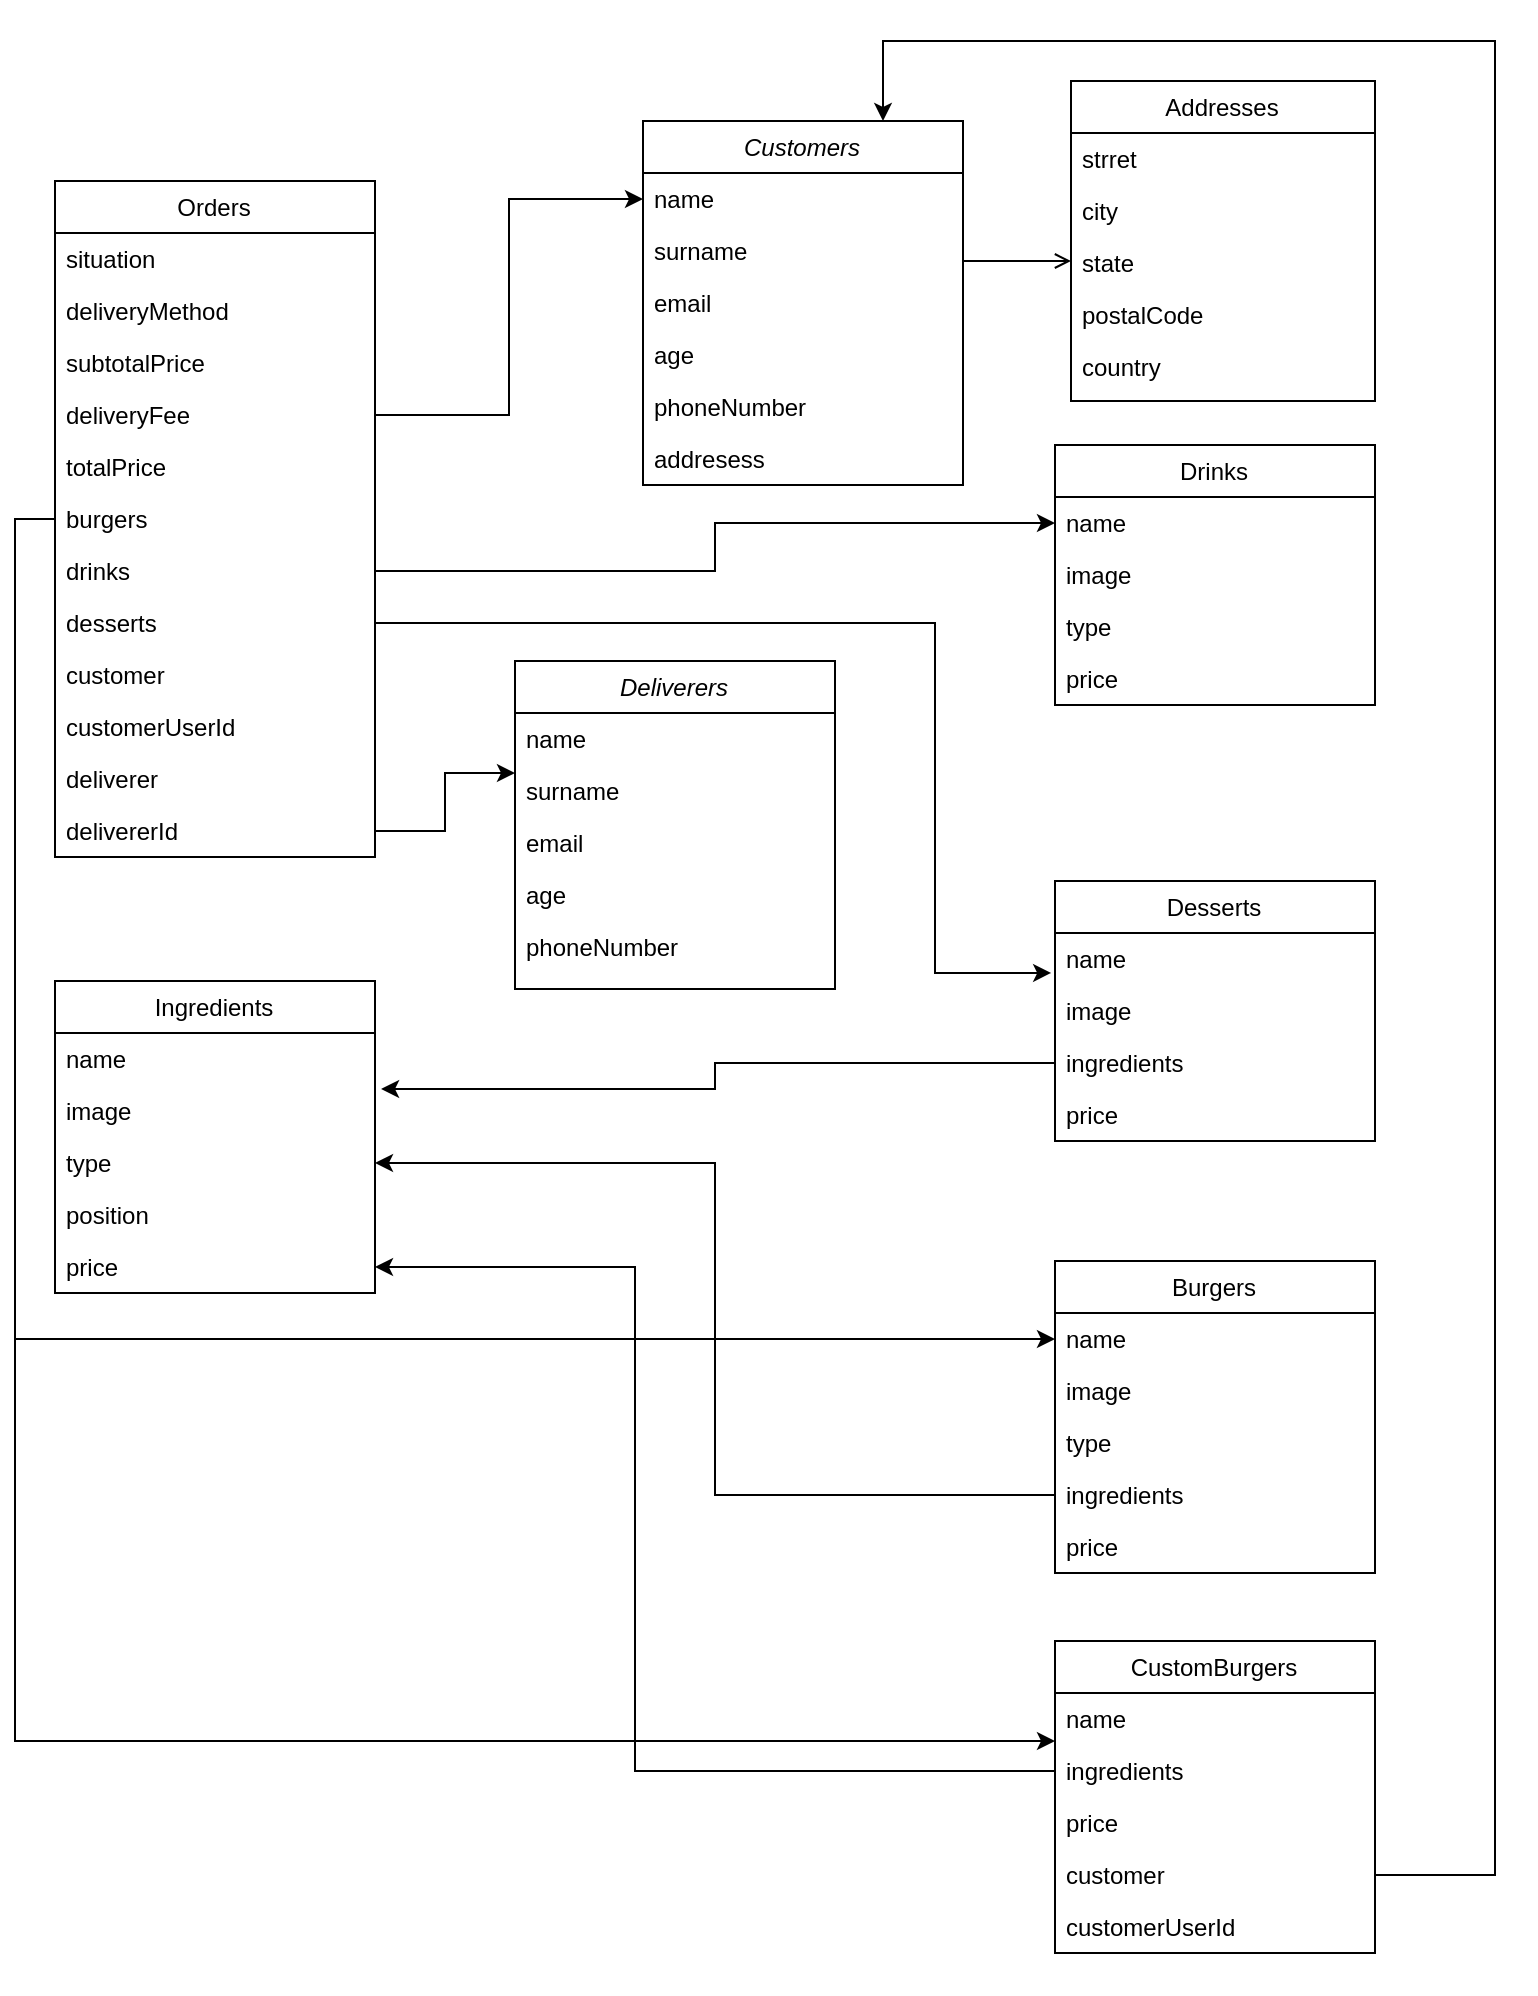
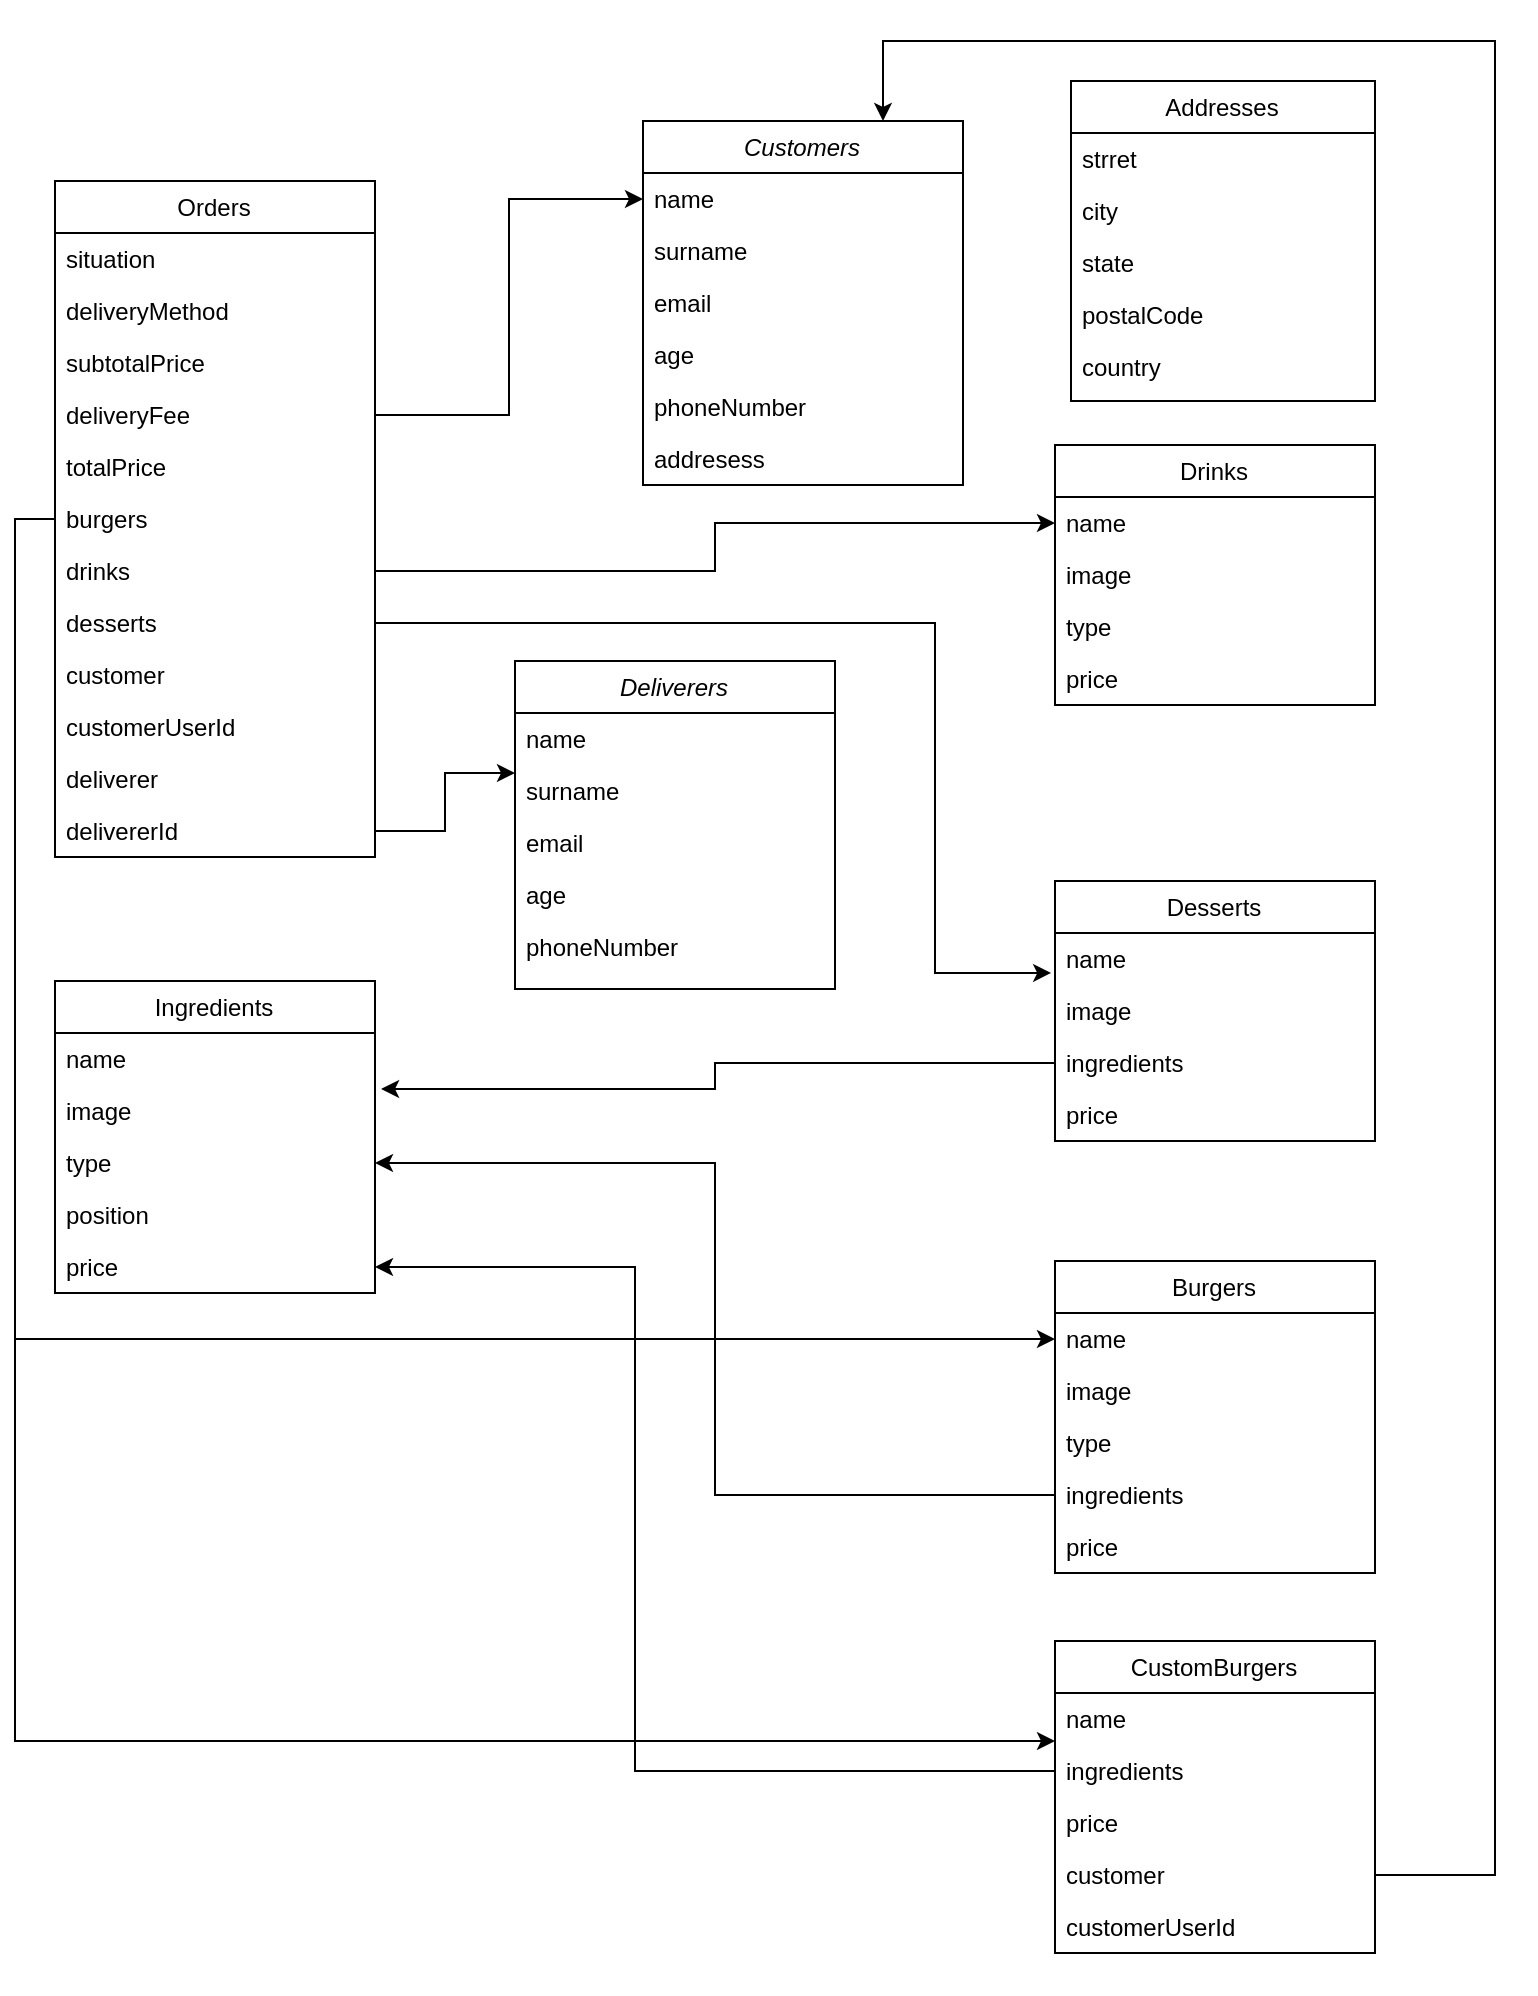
(1016, 261) -> none
